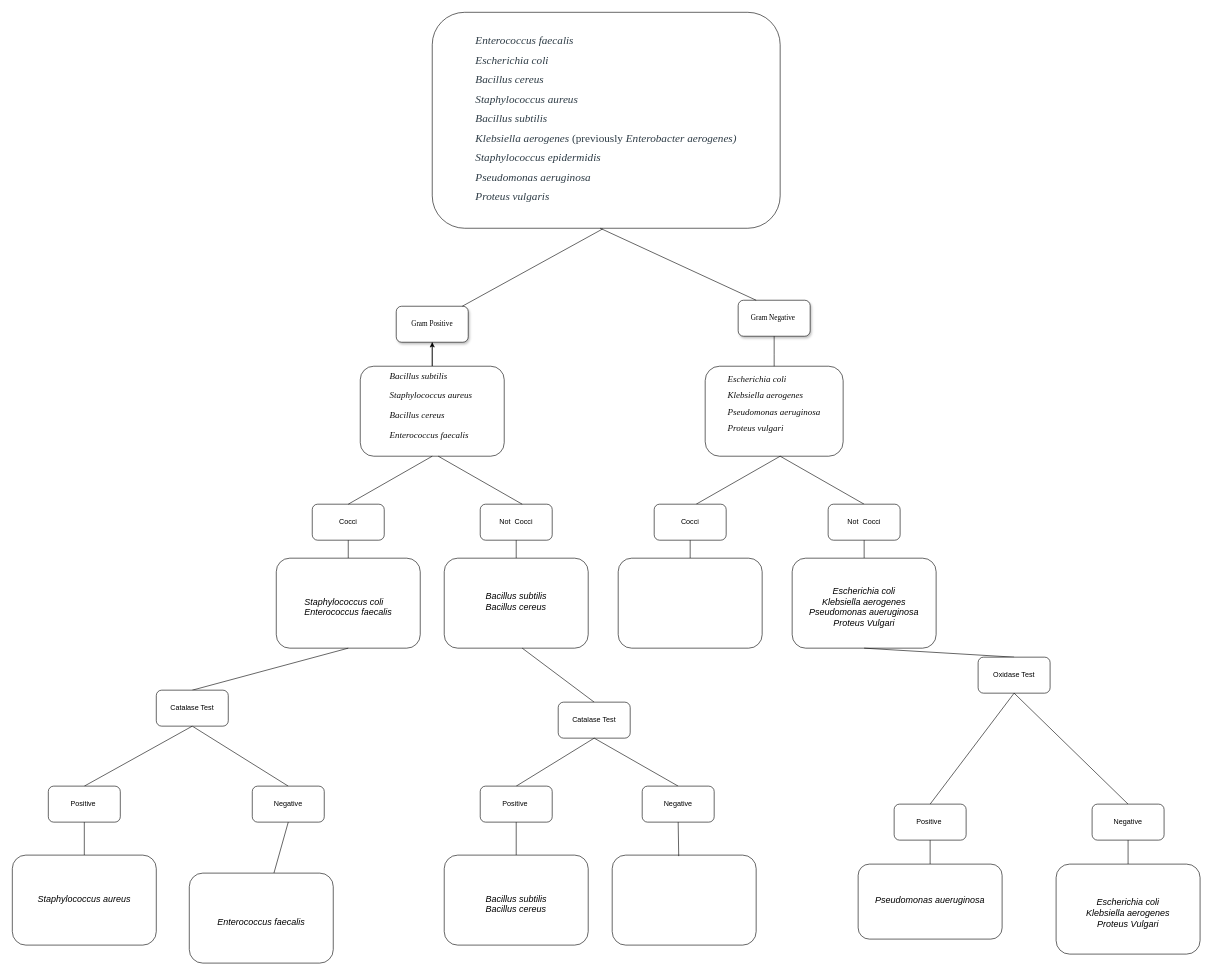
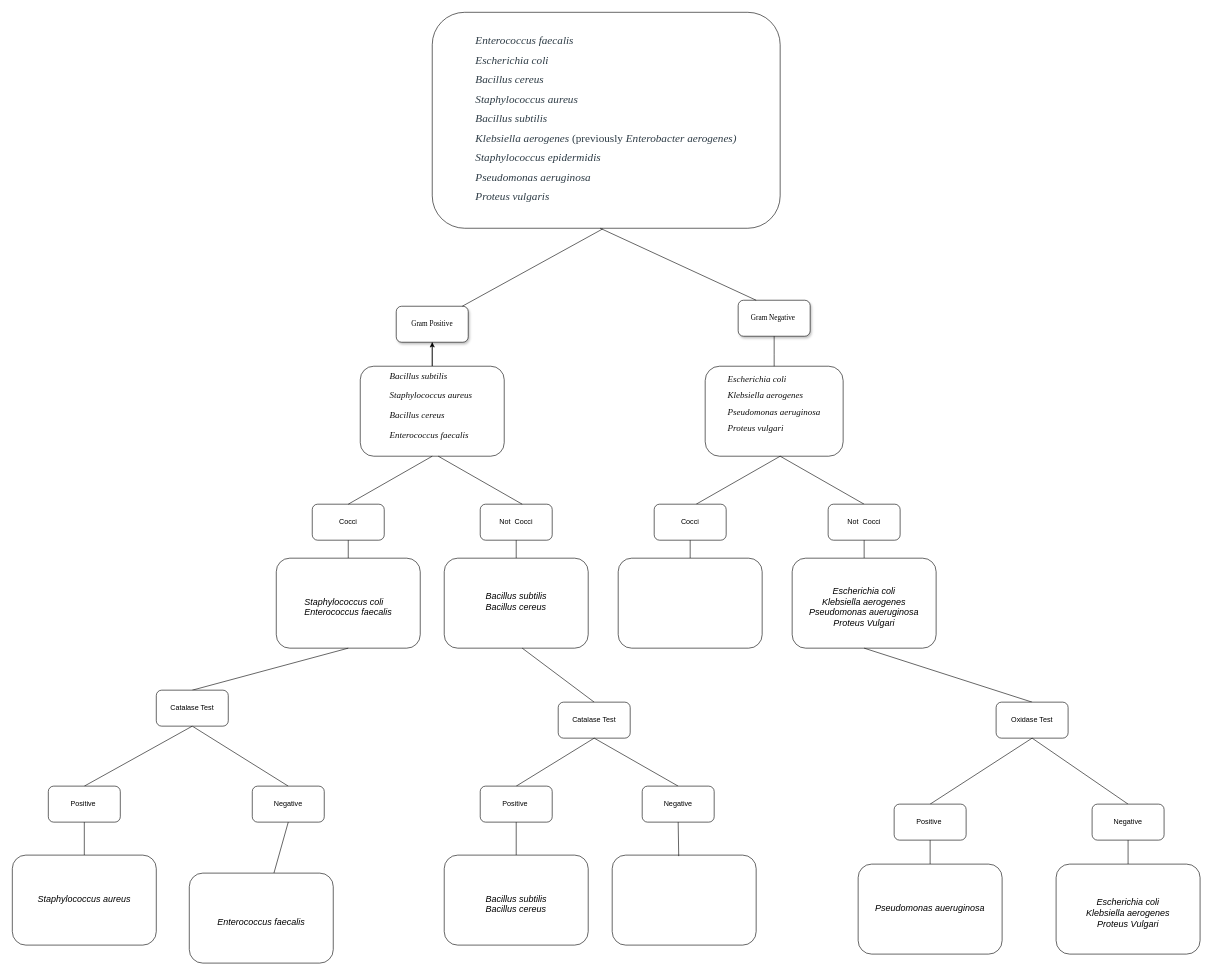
(1014, 675) -> (1032, 720)
(930, 902) -> (930, 909)
